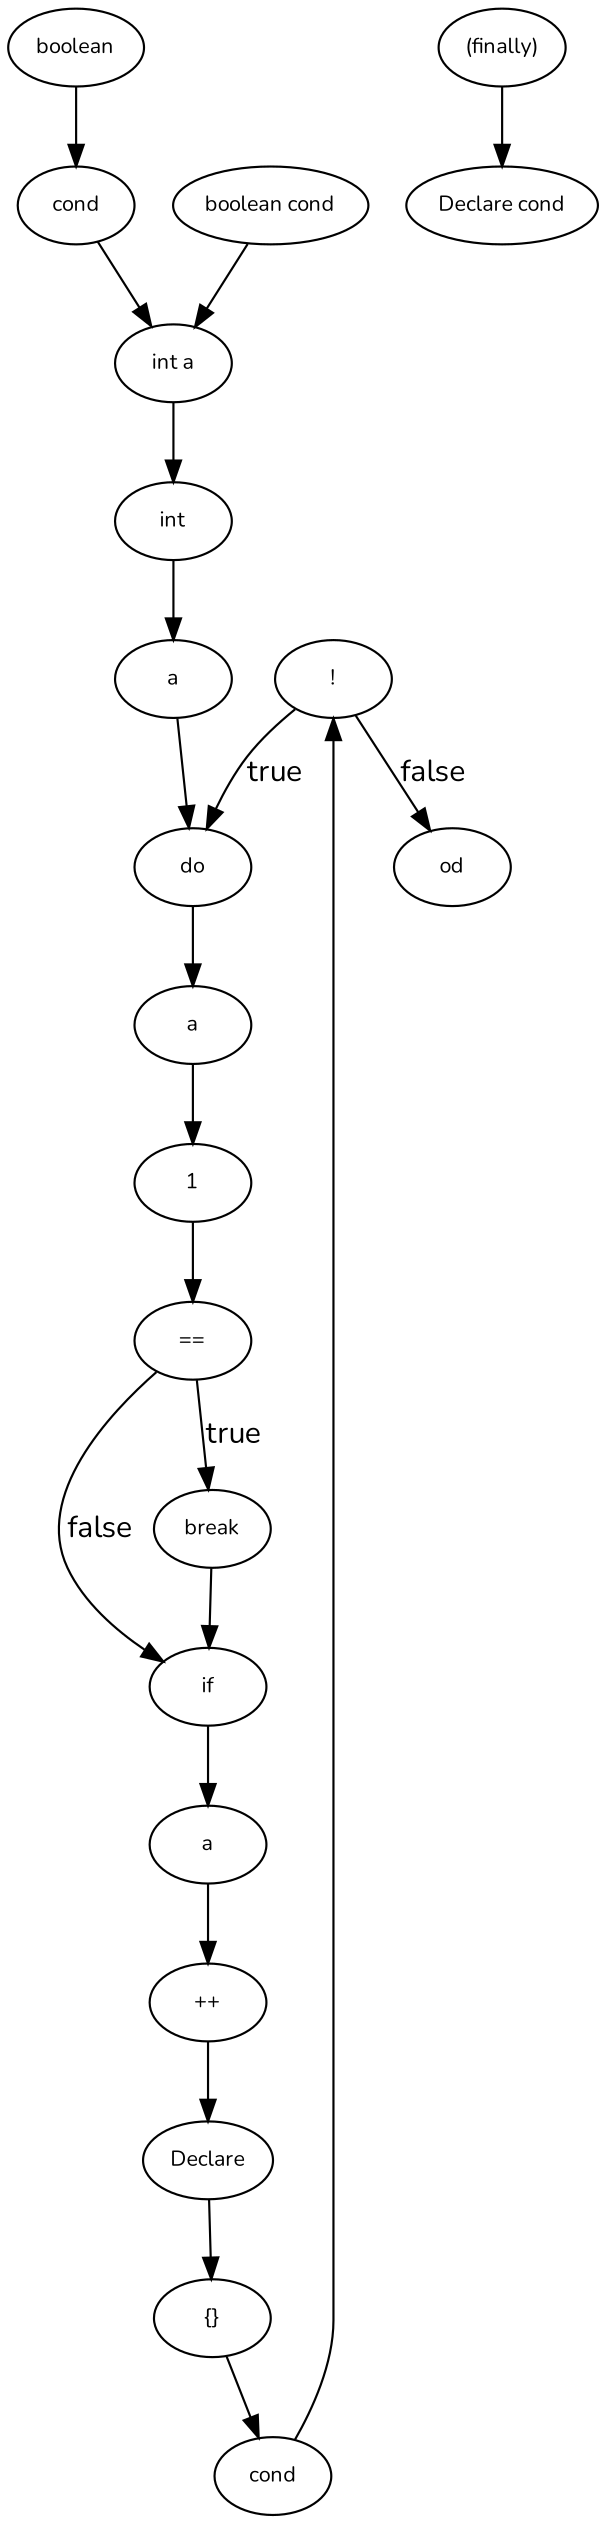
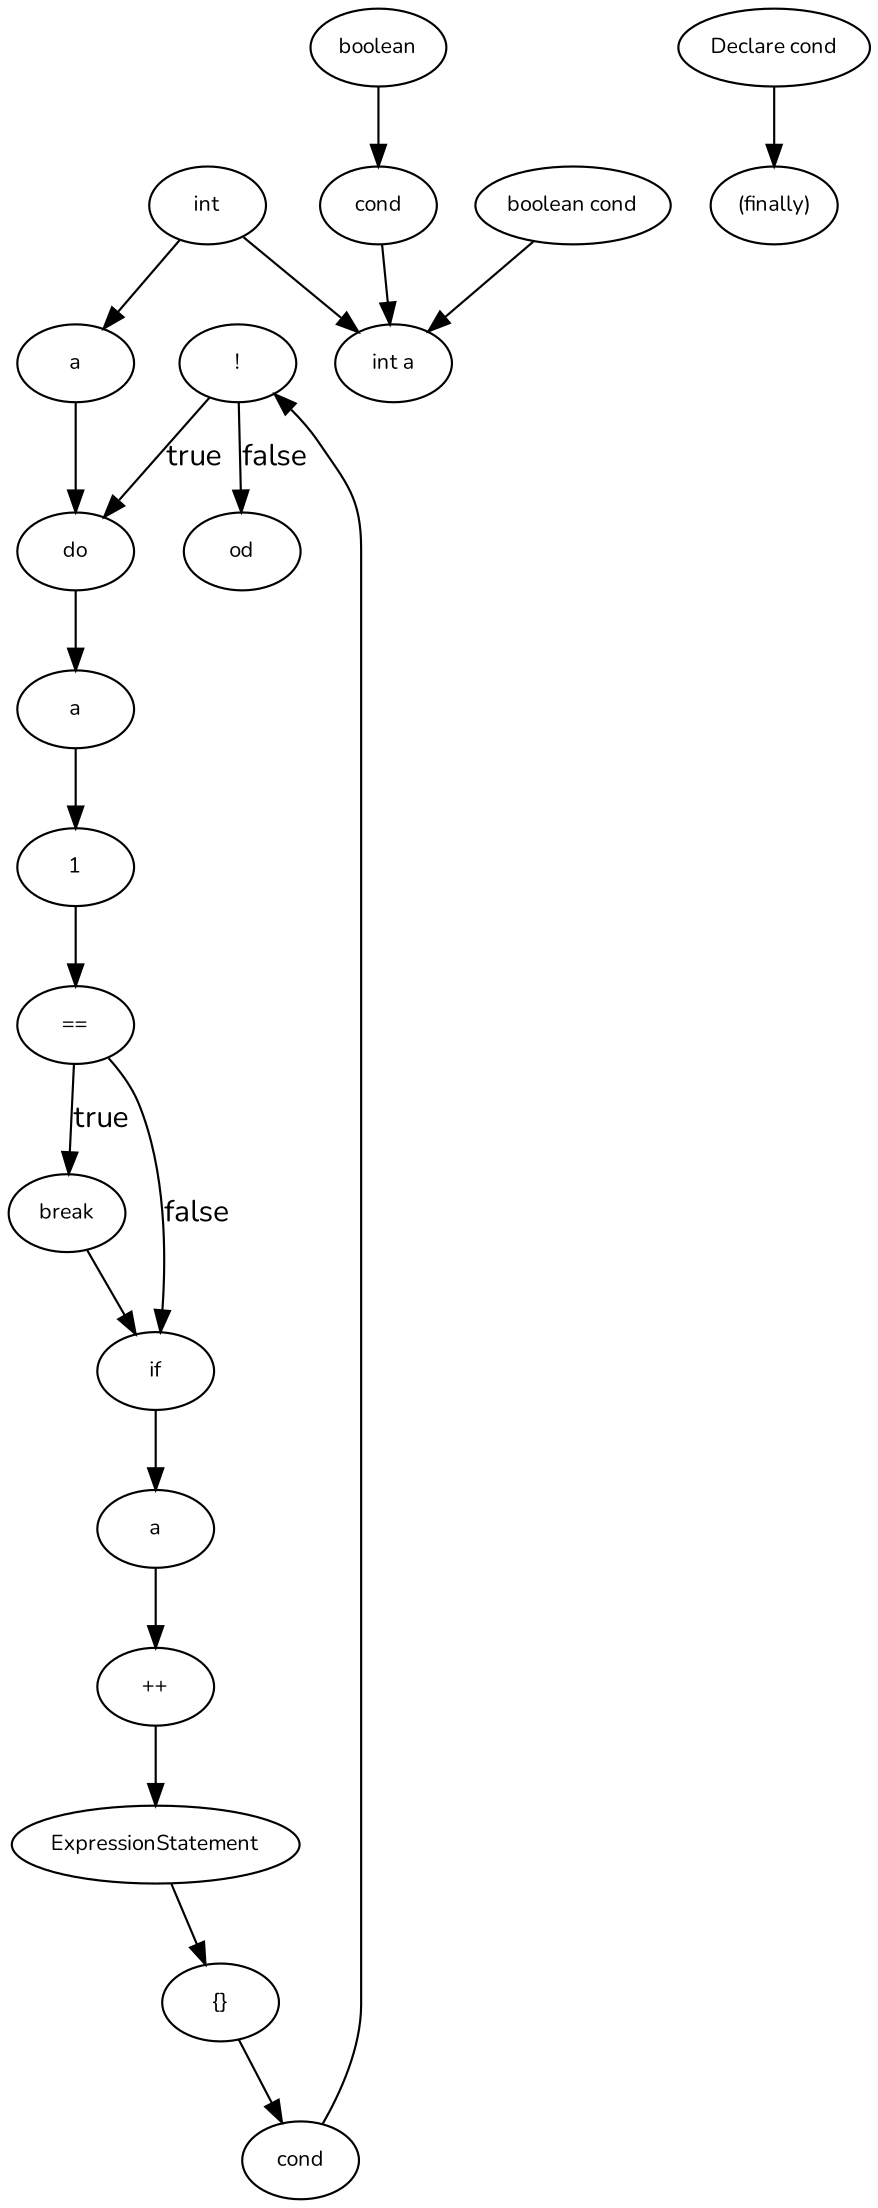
(502, 116) -> (774, 116)
(173, 432) -> (292, 278)
(208, 2160) -> (156, 1845)
